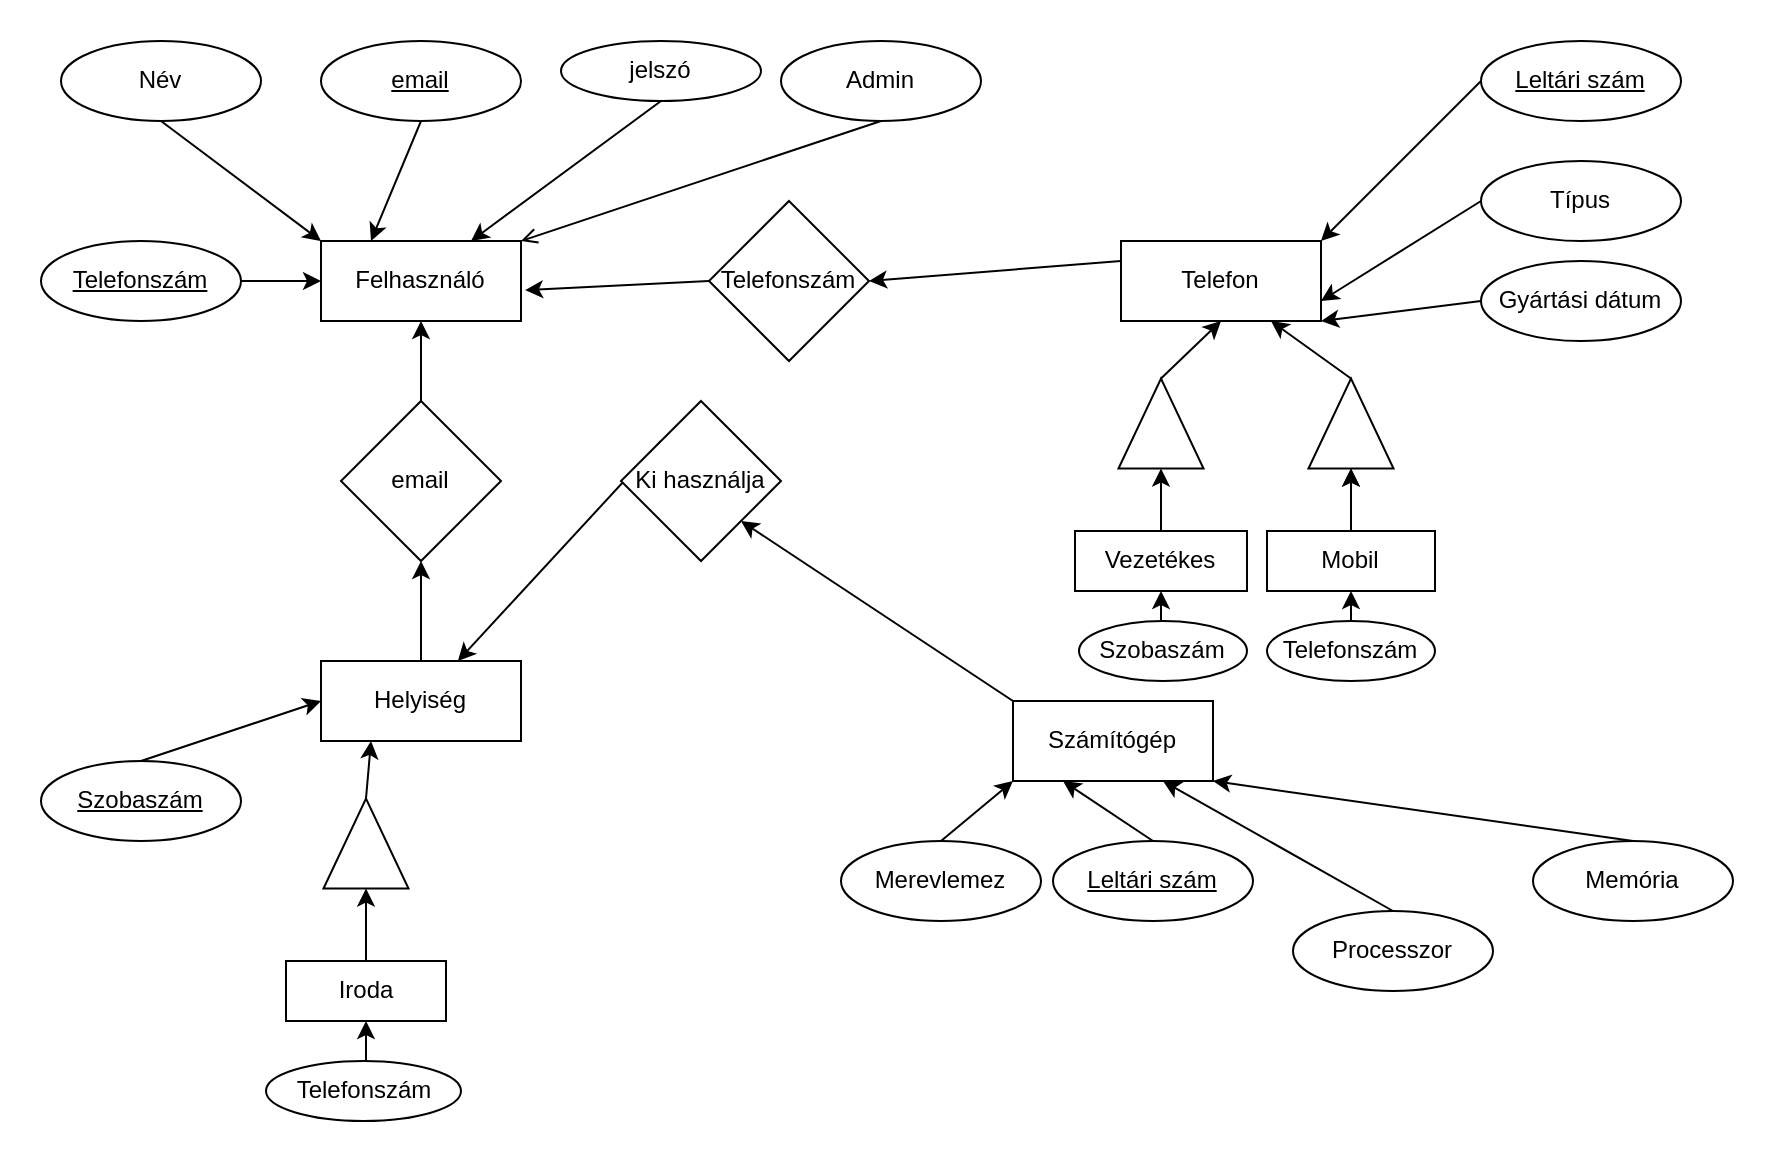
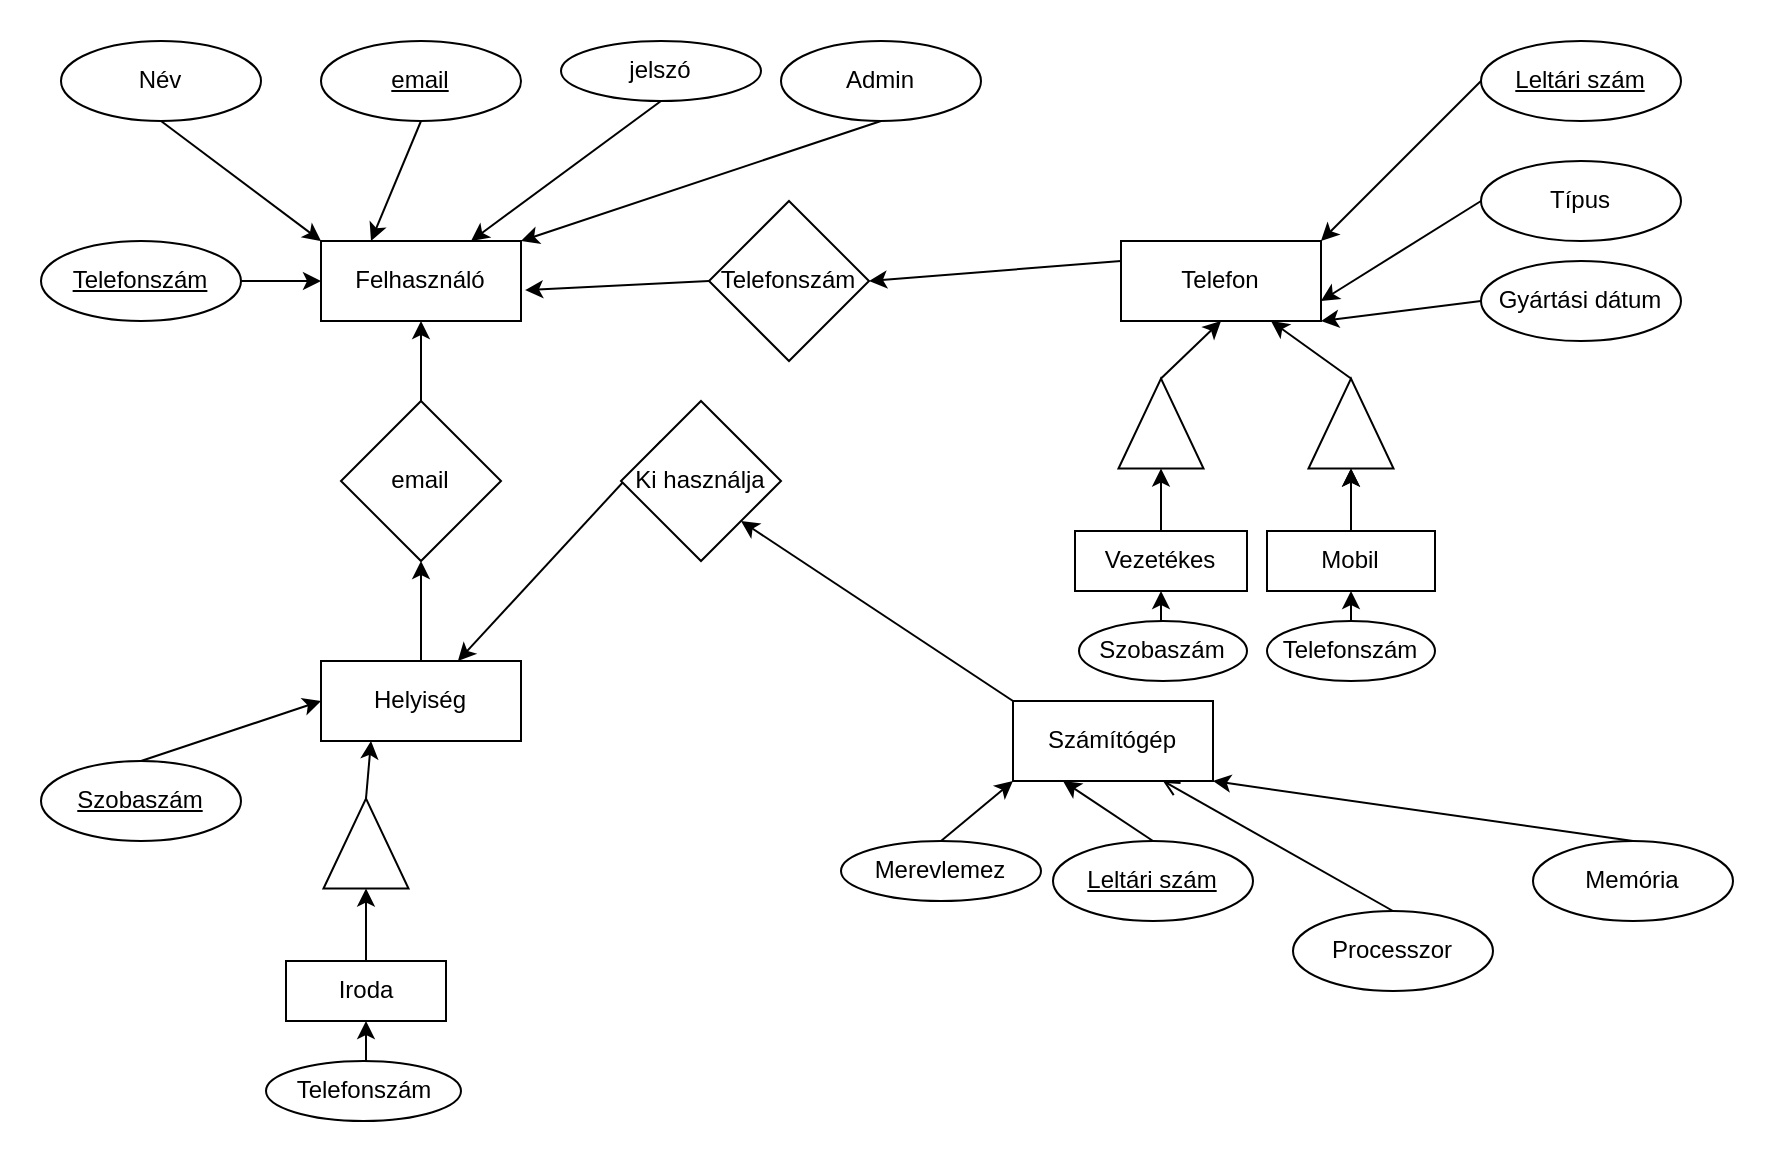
(532, 237) -> (535, 236)
(1175, 788) -> (1172, 786)
(941, 881) -> (941, 871)
